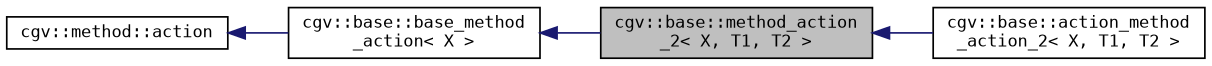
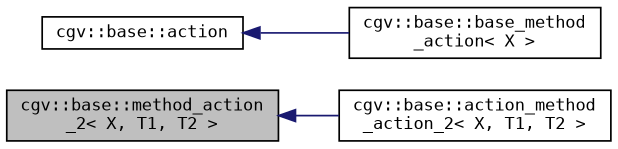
(117, 33) -> (143, 33)
(579, 33) -> none
